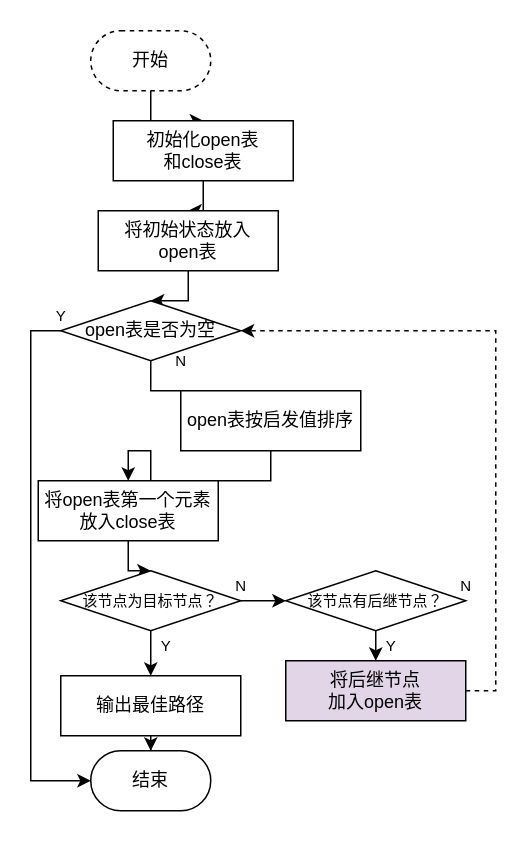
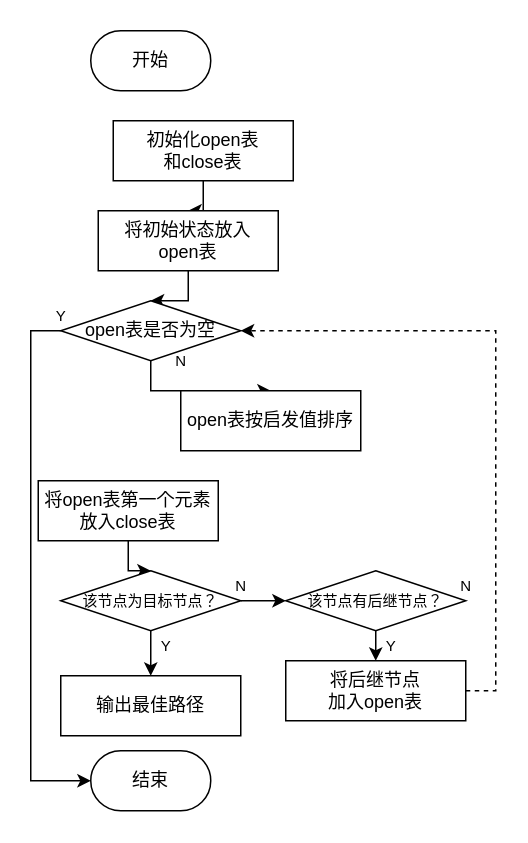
(151, 61) -> (151, 61)
(151, 107) -> none
(263, 391) -> (259, 391)
(259, 481) -> none
(376, 691) -> (376, 691)
(151, 743) -> none
